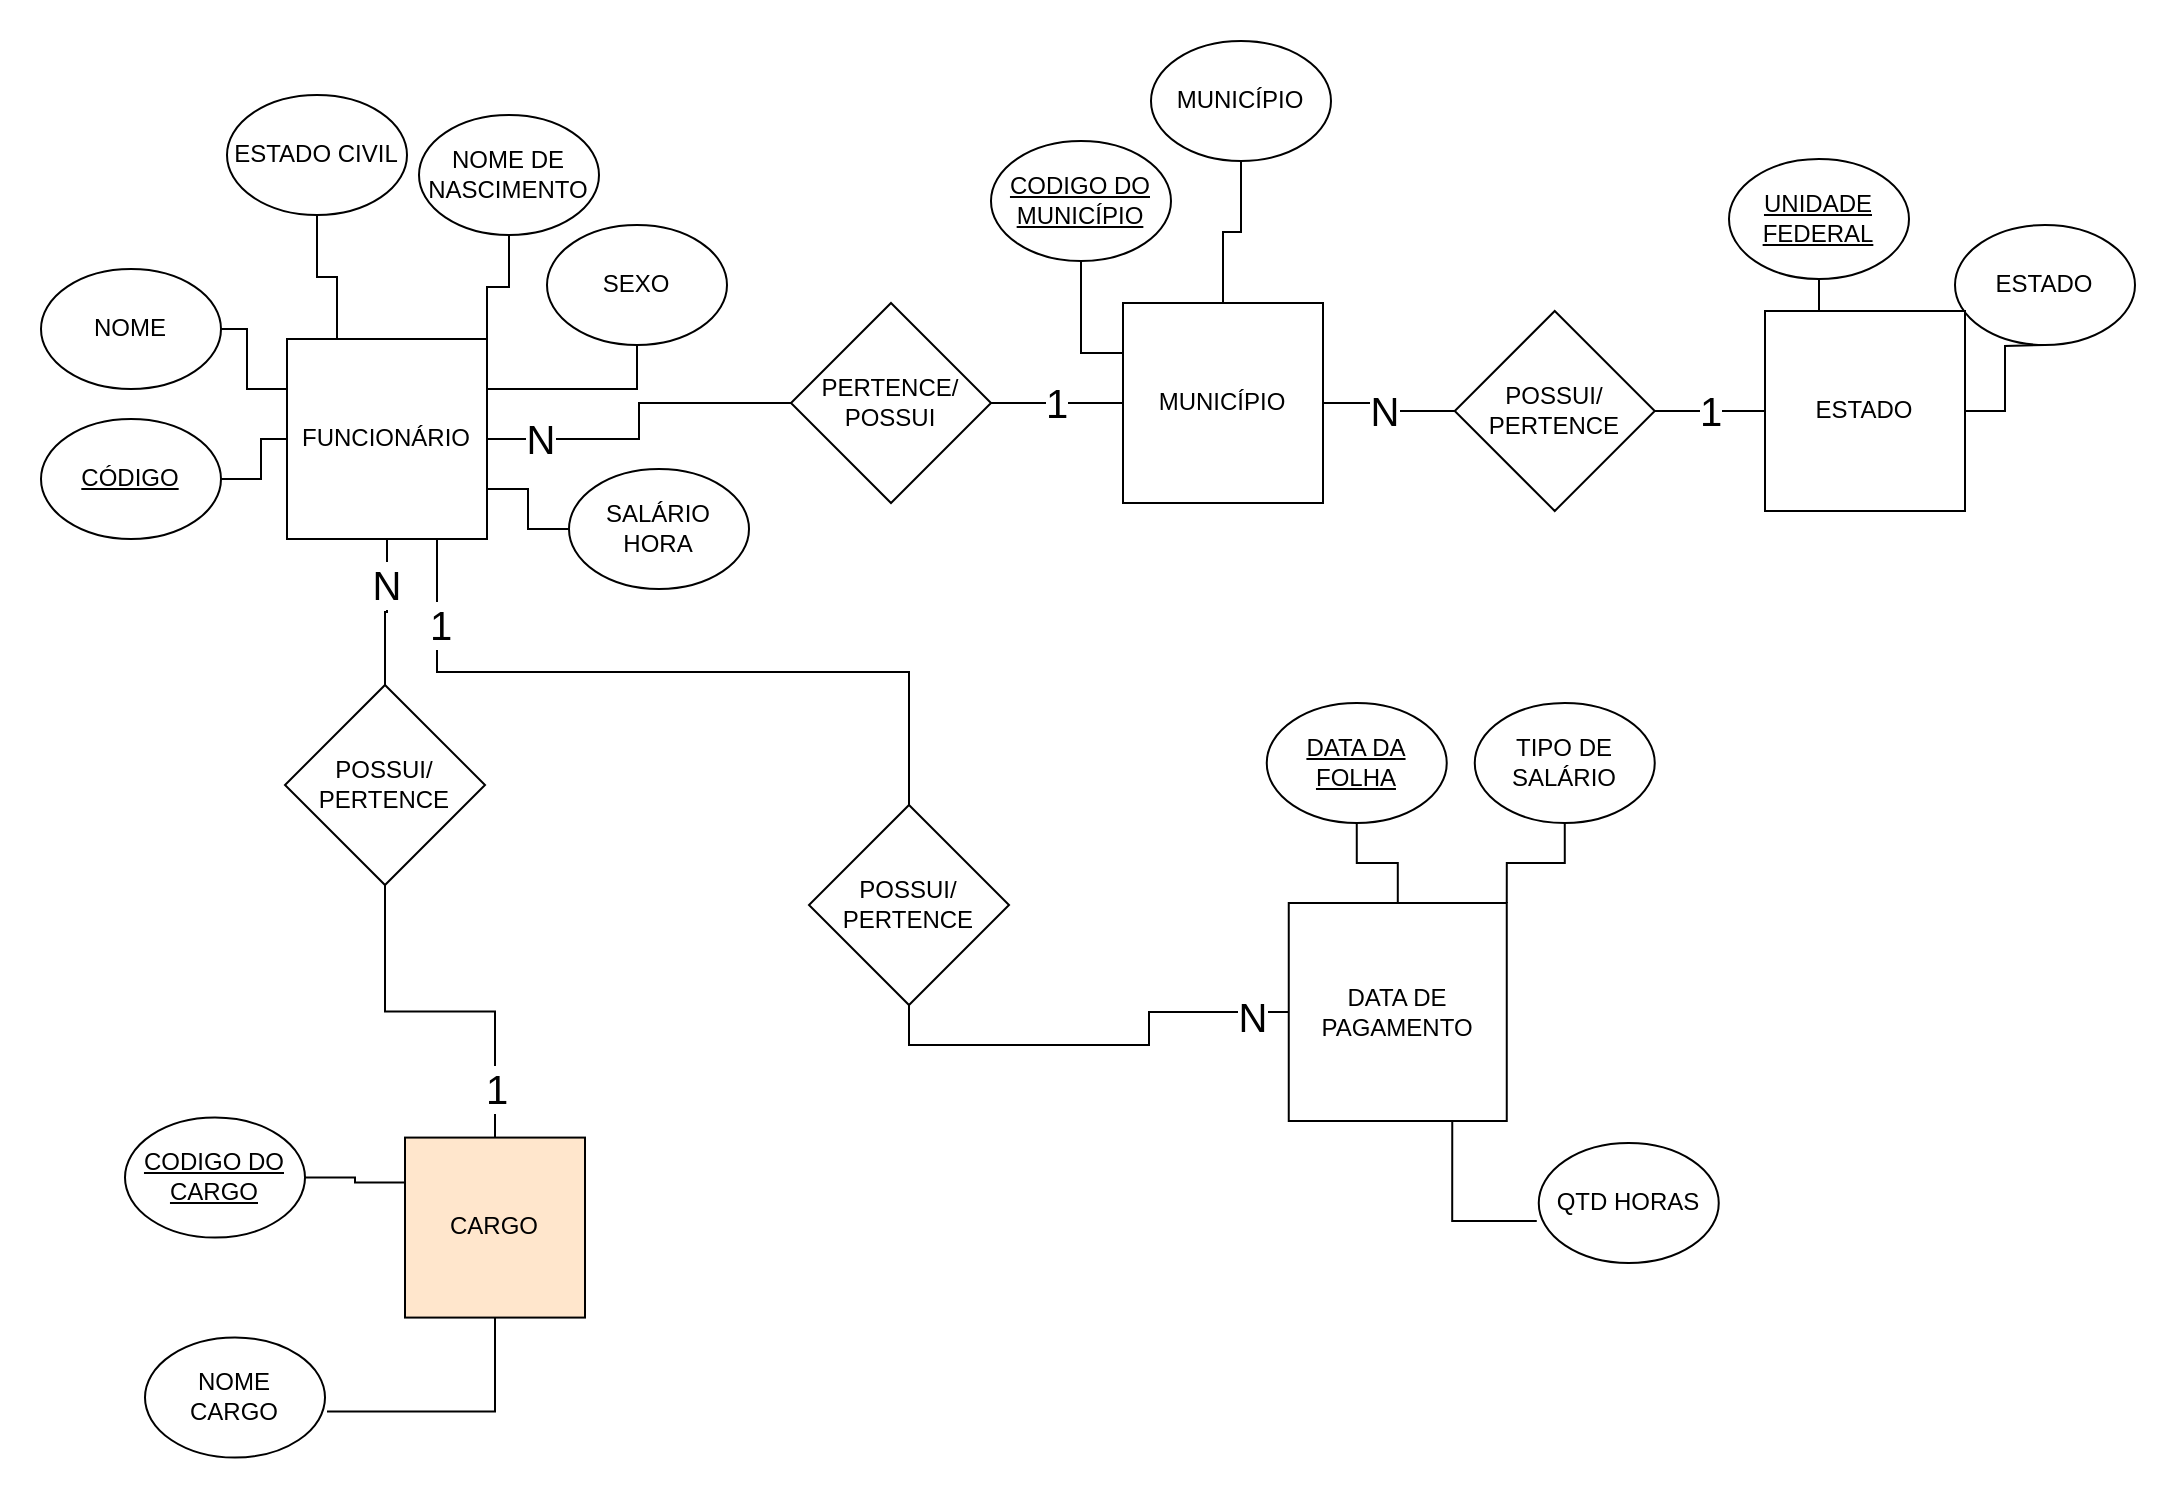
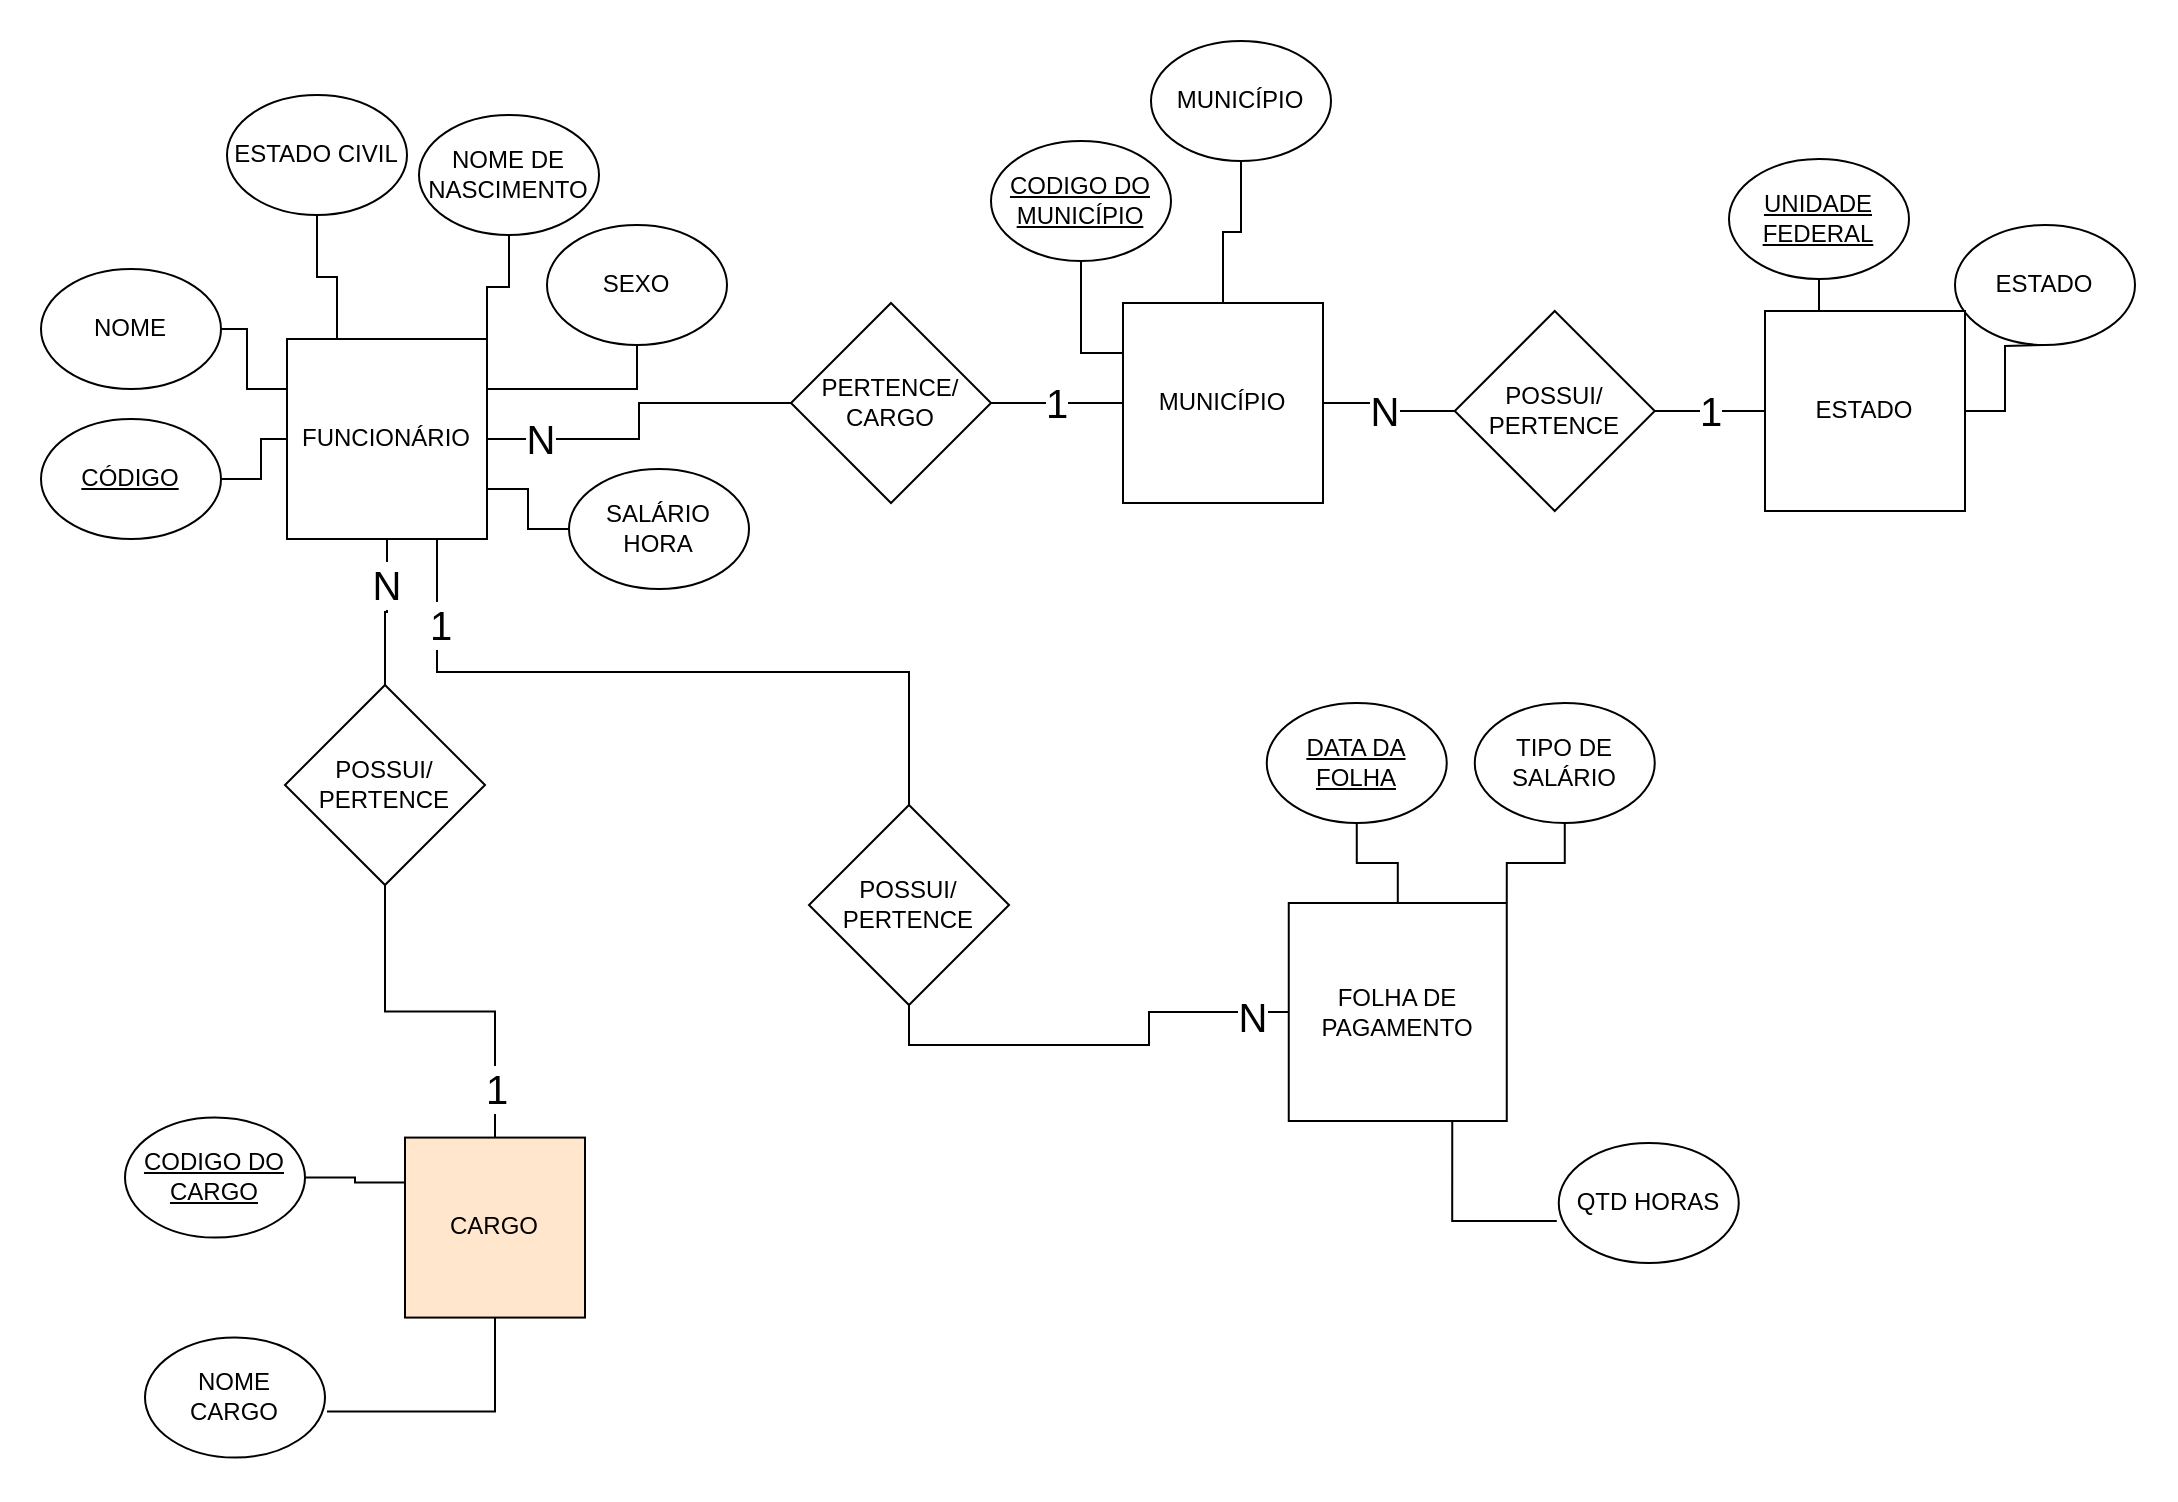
(891, 403) -> (891, 403)
(1398, 1013) -> (1398, 1013)
(1629, 1203) -> (1649, 1203)
